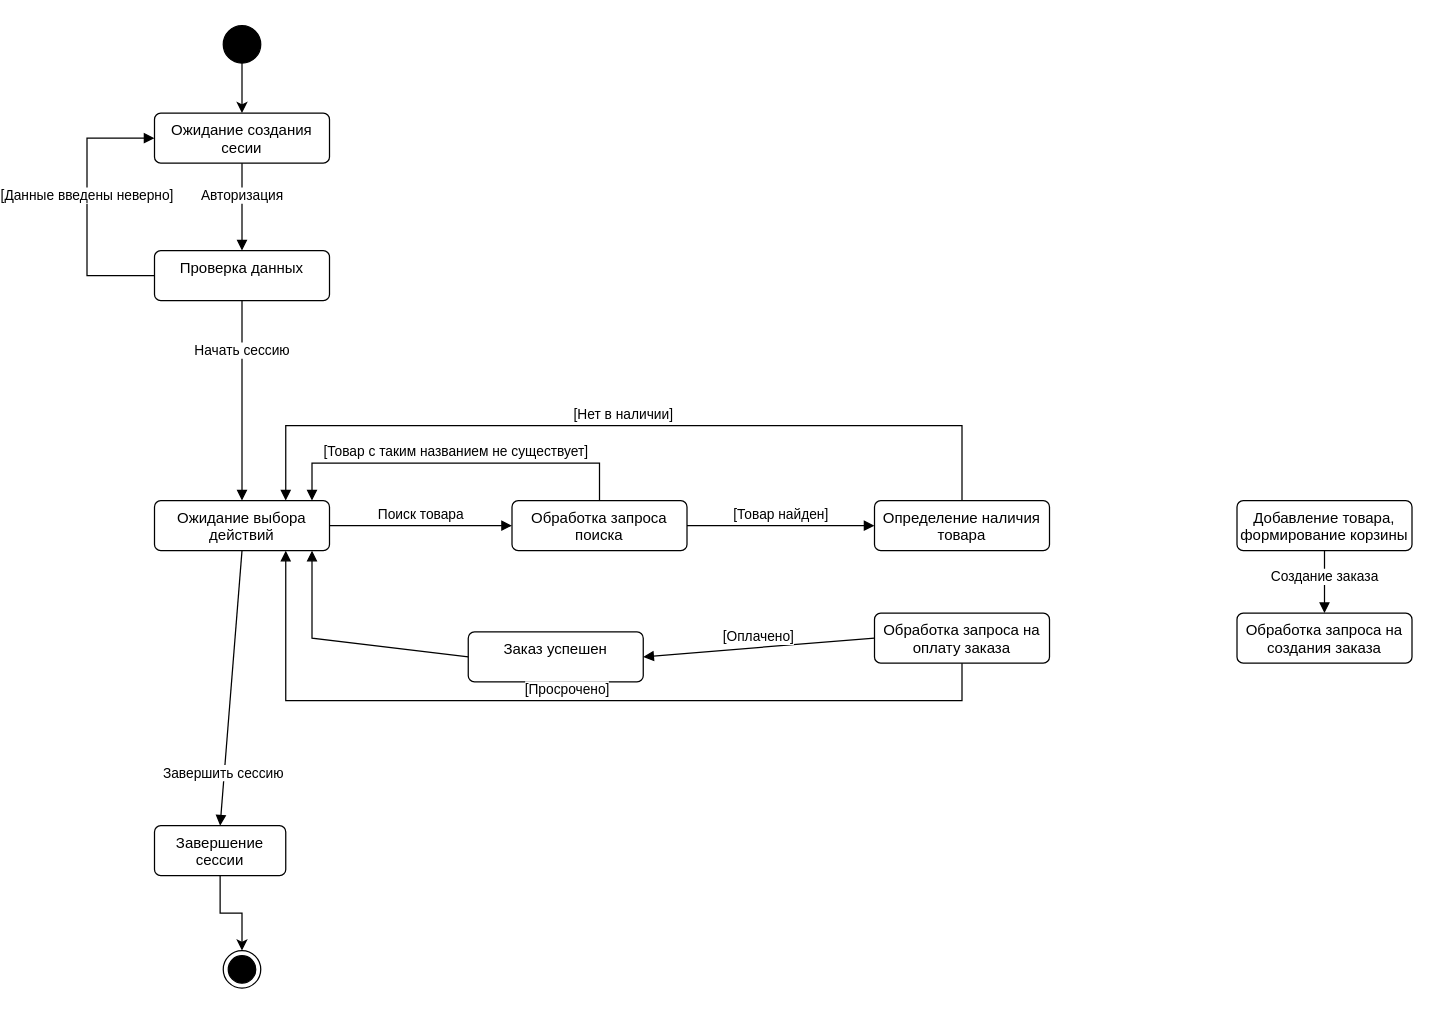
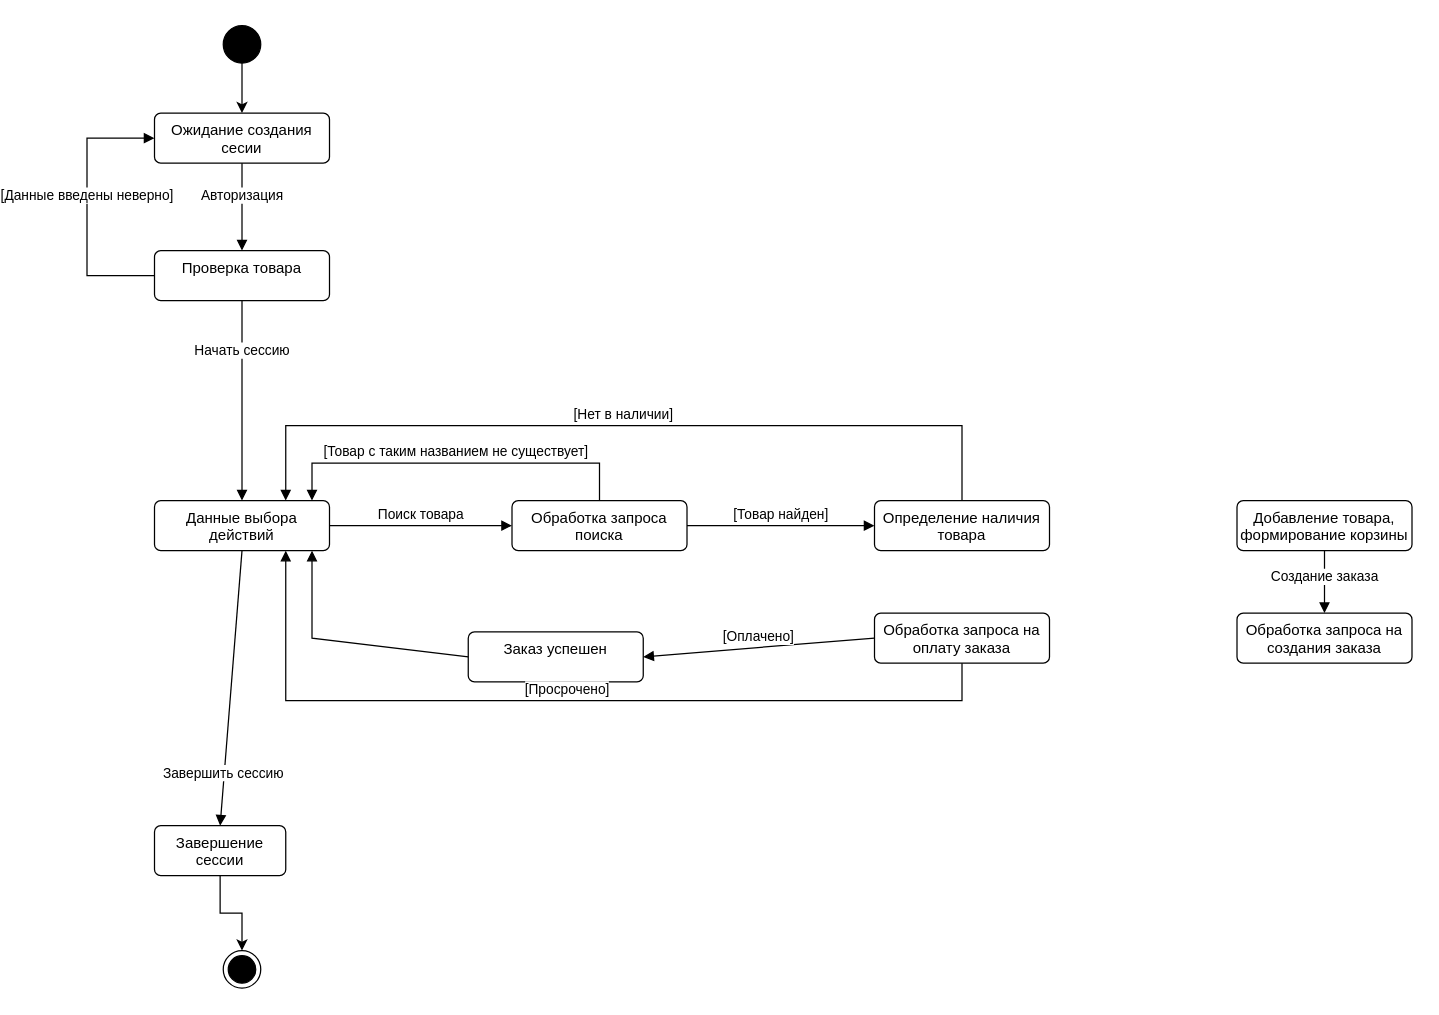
(242, 268) -> (242, 268)
(242, 527) -> (242, 527)
